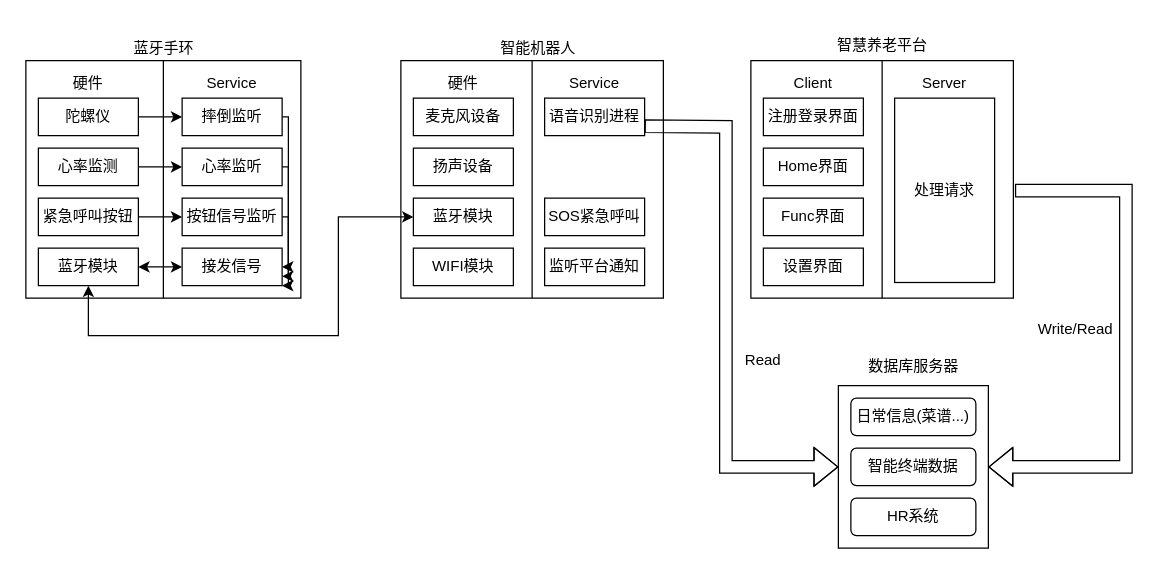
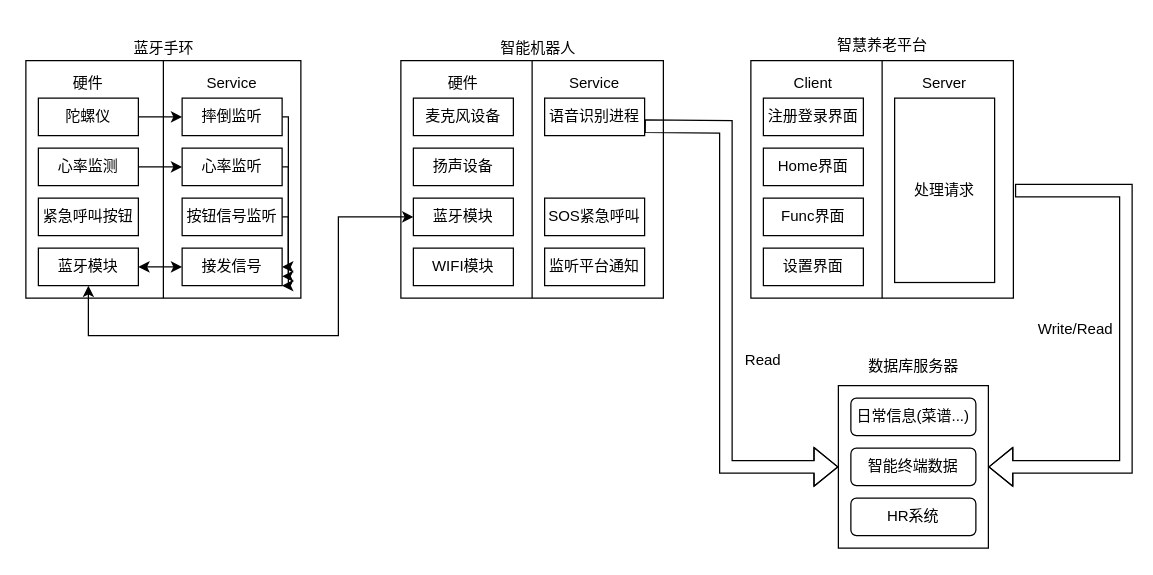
(161, 217) -> none
